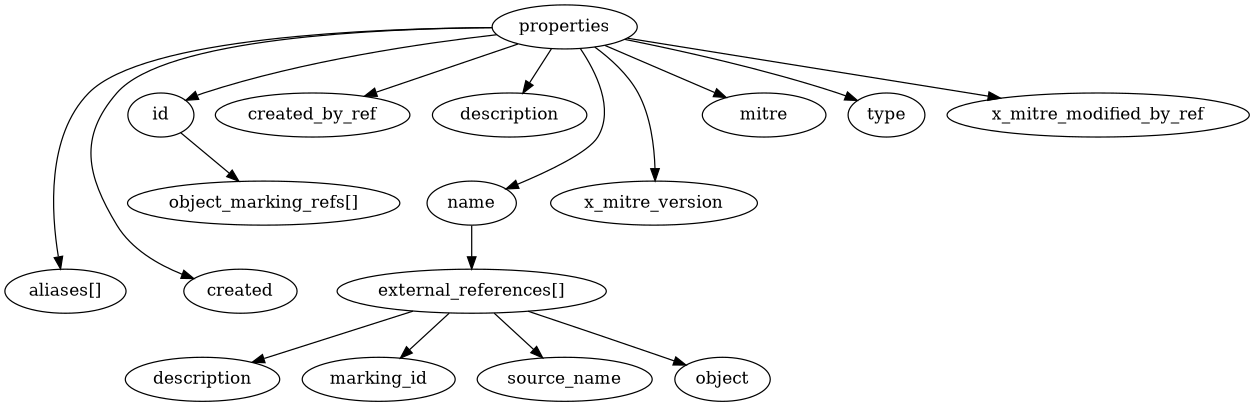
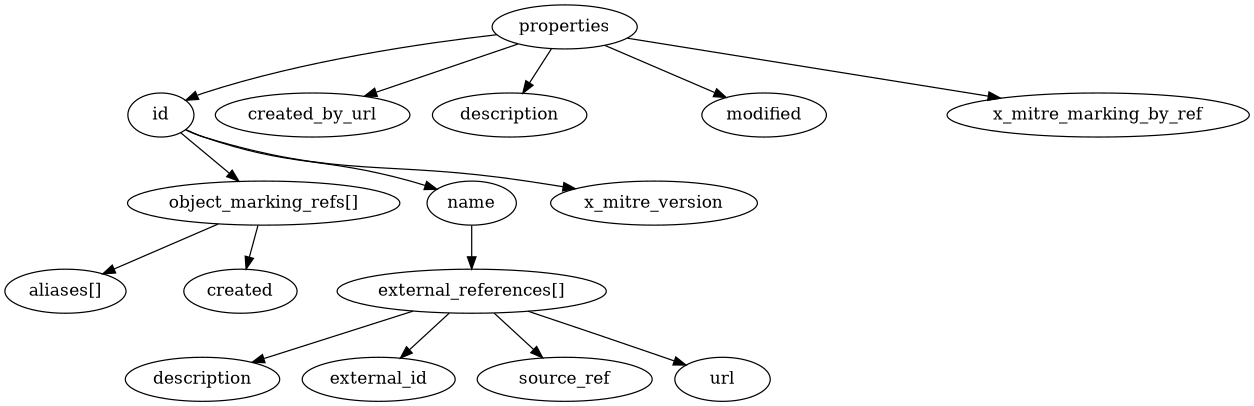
(157, 60) -> (166, 247)
(158, 68) -> (254, 241)
(641, 99) -> (392, 168)
(313, 115) -> (313, 115)
(764, 115) -> (764, 115)
(887, 115) -> none
(1098, 115) -> (1098, 115)
(598, 137) -> (305, 161)
(379, 379) -> (379, 379)
(565, 379) -> (565, 379)
(723, 379) -> (723, 379)
